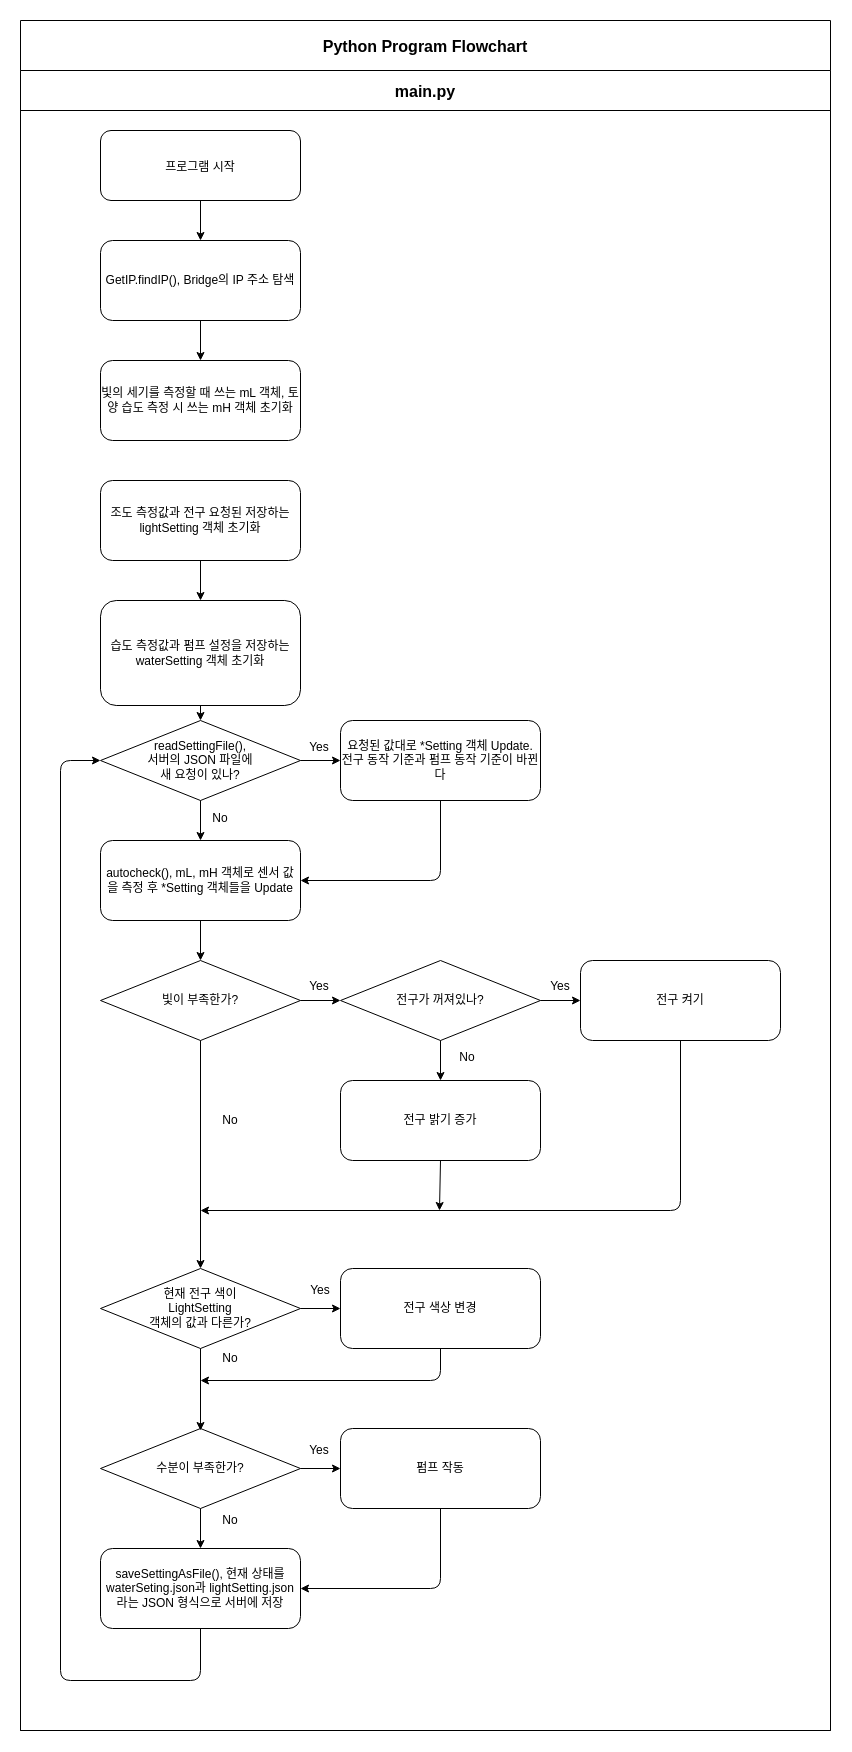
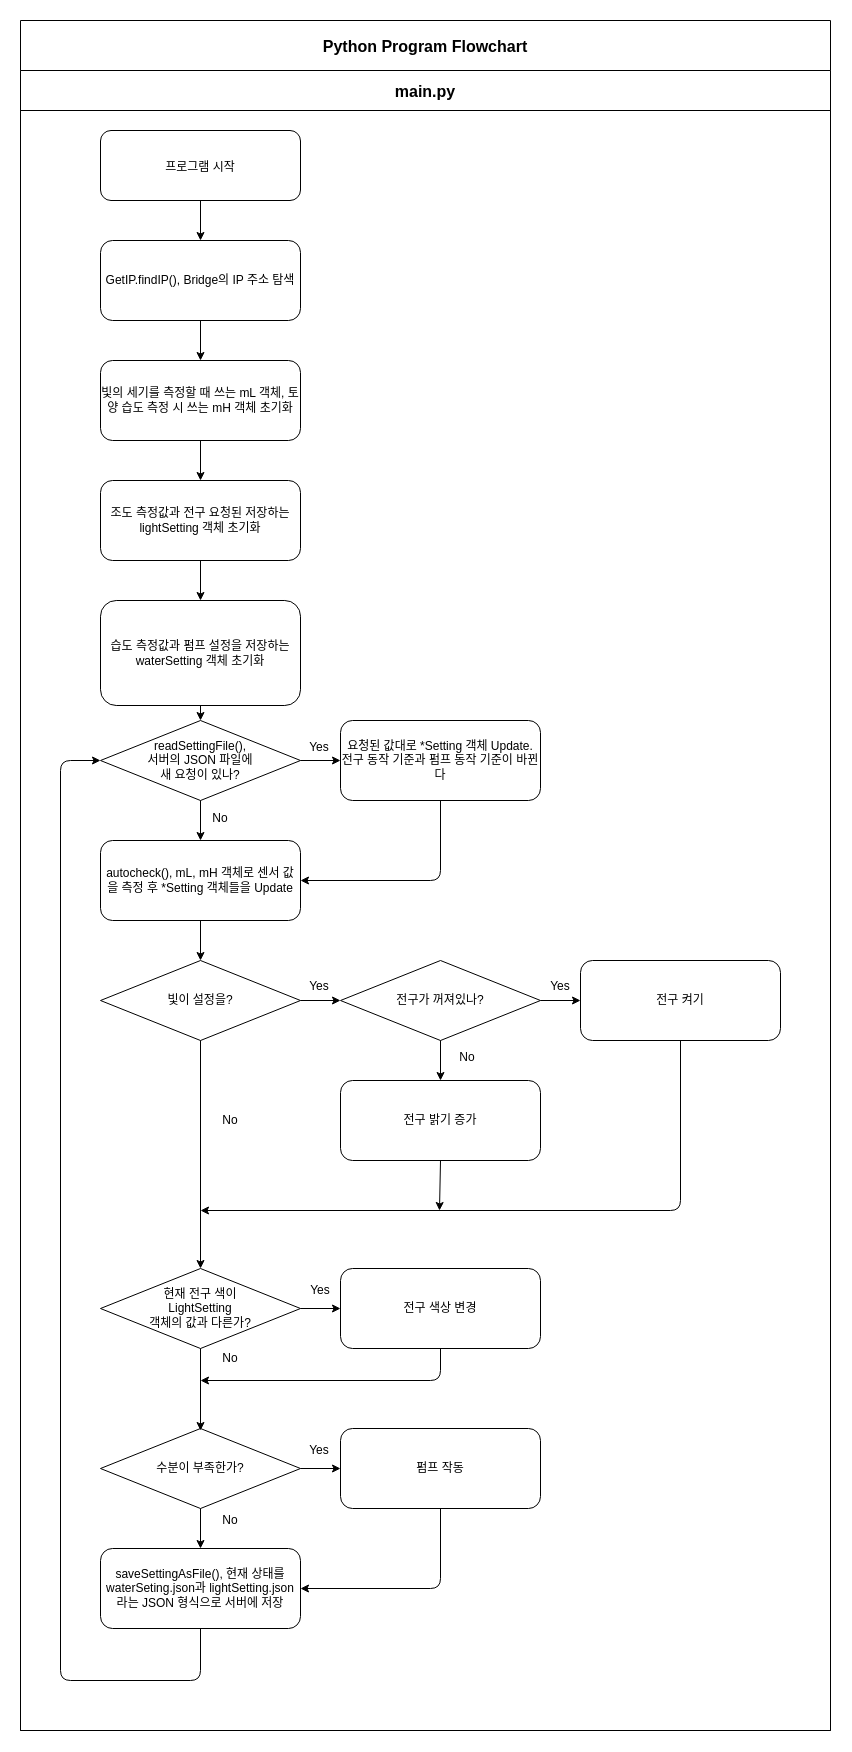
none -> (201, 457)
(201, 1001) -> (201, 1001)
